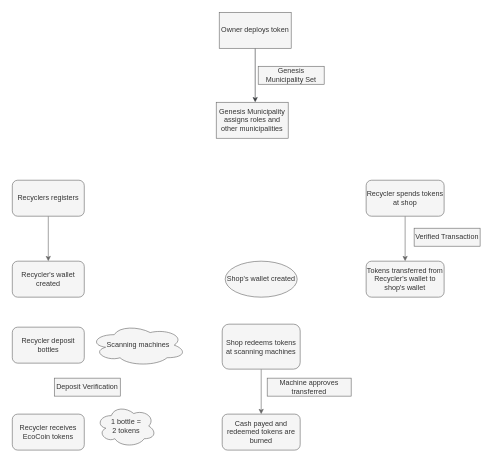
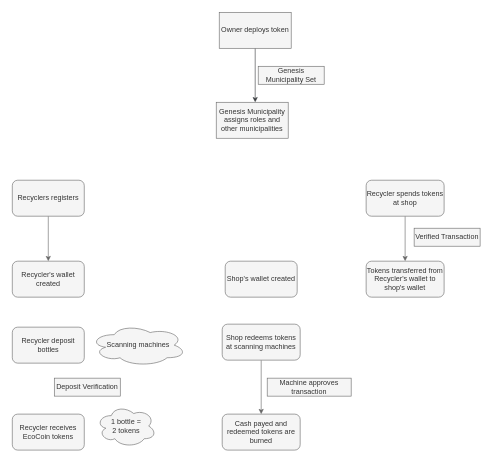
(261, 279) -> (261, 279)
(261, 347) -> (261, 342)
(309, 387) -> (309, 387)
